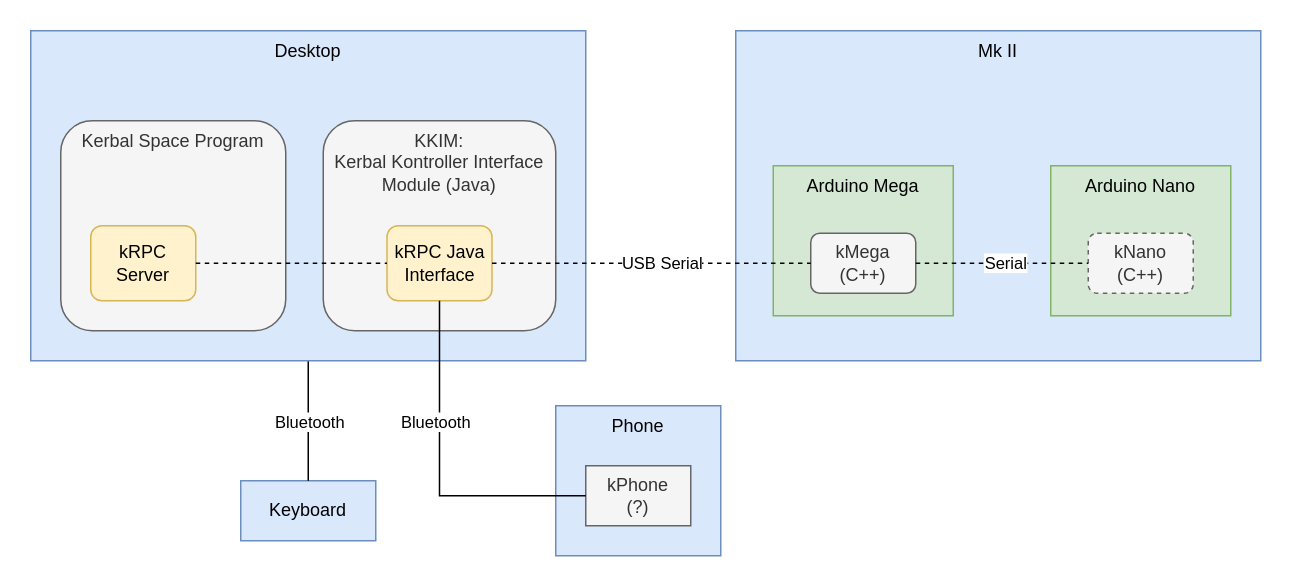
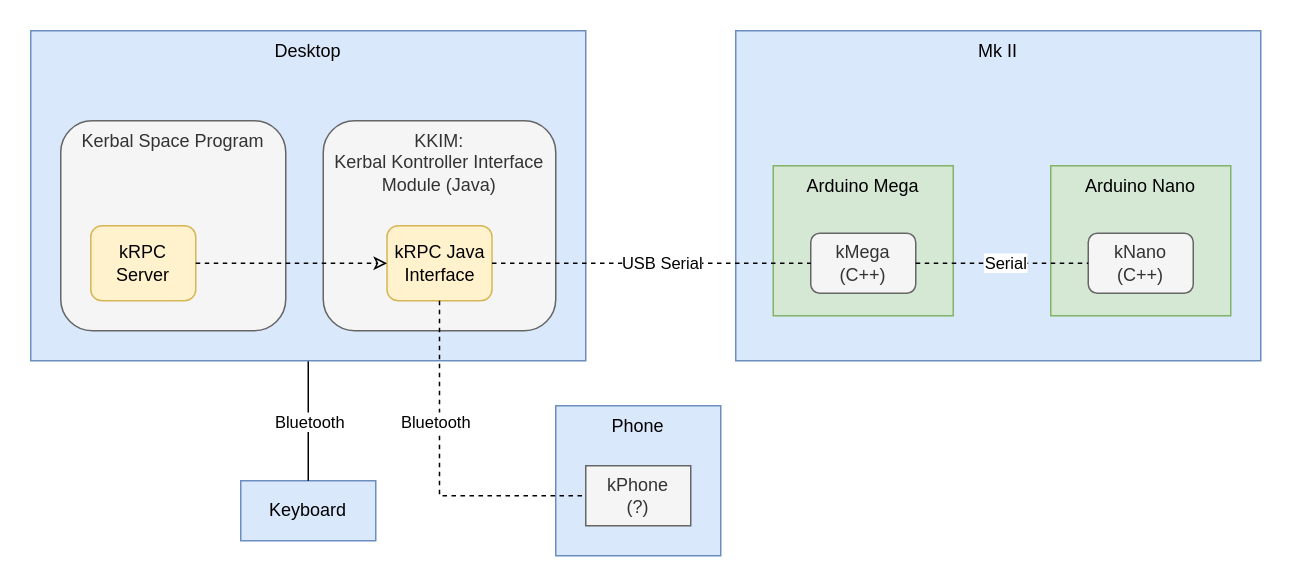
(380, 263) -> (375, 263)
(1141, 263) -> (1141, 263)
(479, 496) -> (479, 496)
